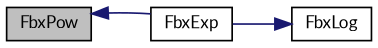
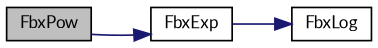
(130, 13) -> (113, 35)
